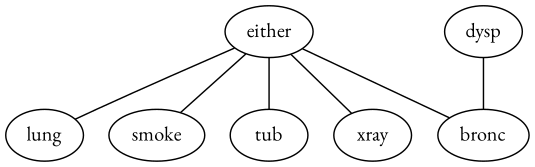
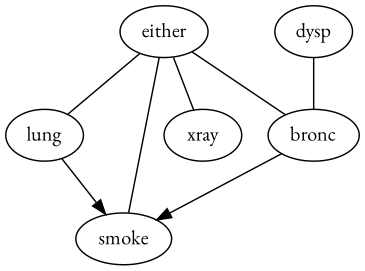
(269, 135) -> none
none -> (79, 181)
none -> (226, 183)
